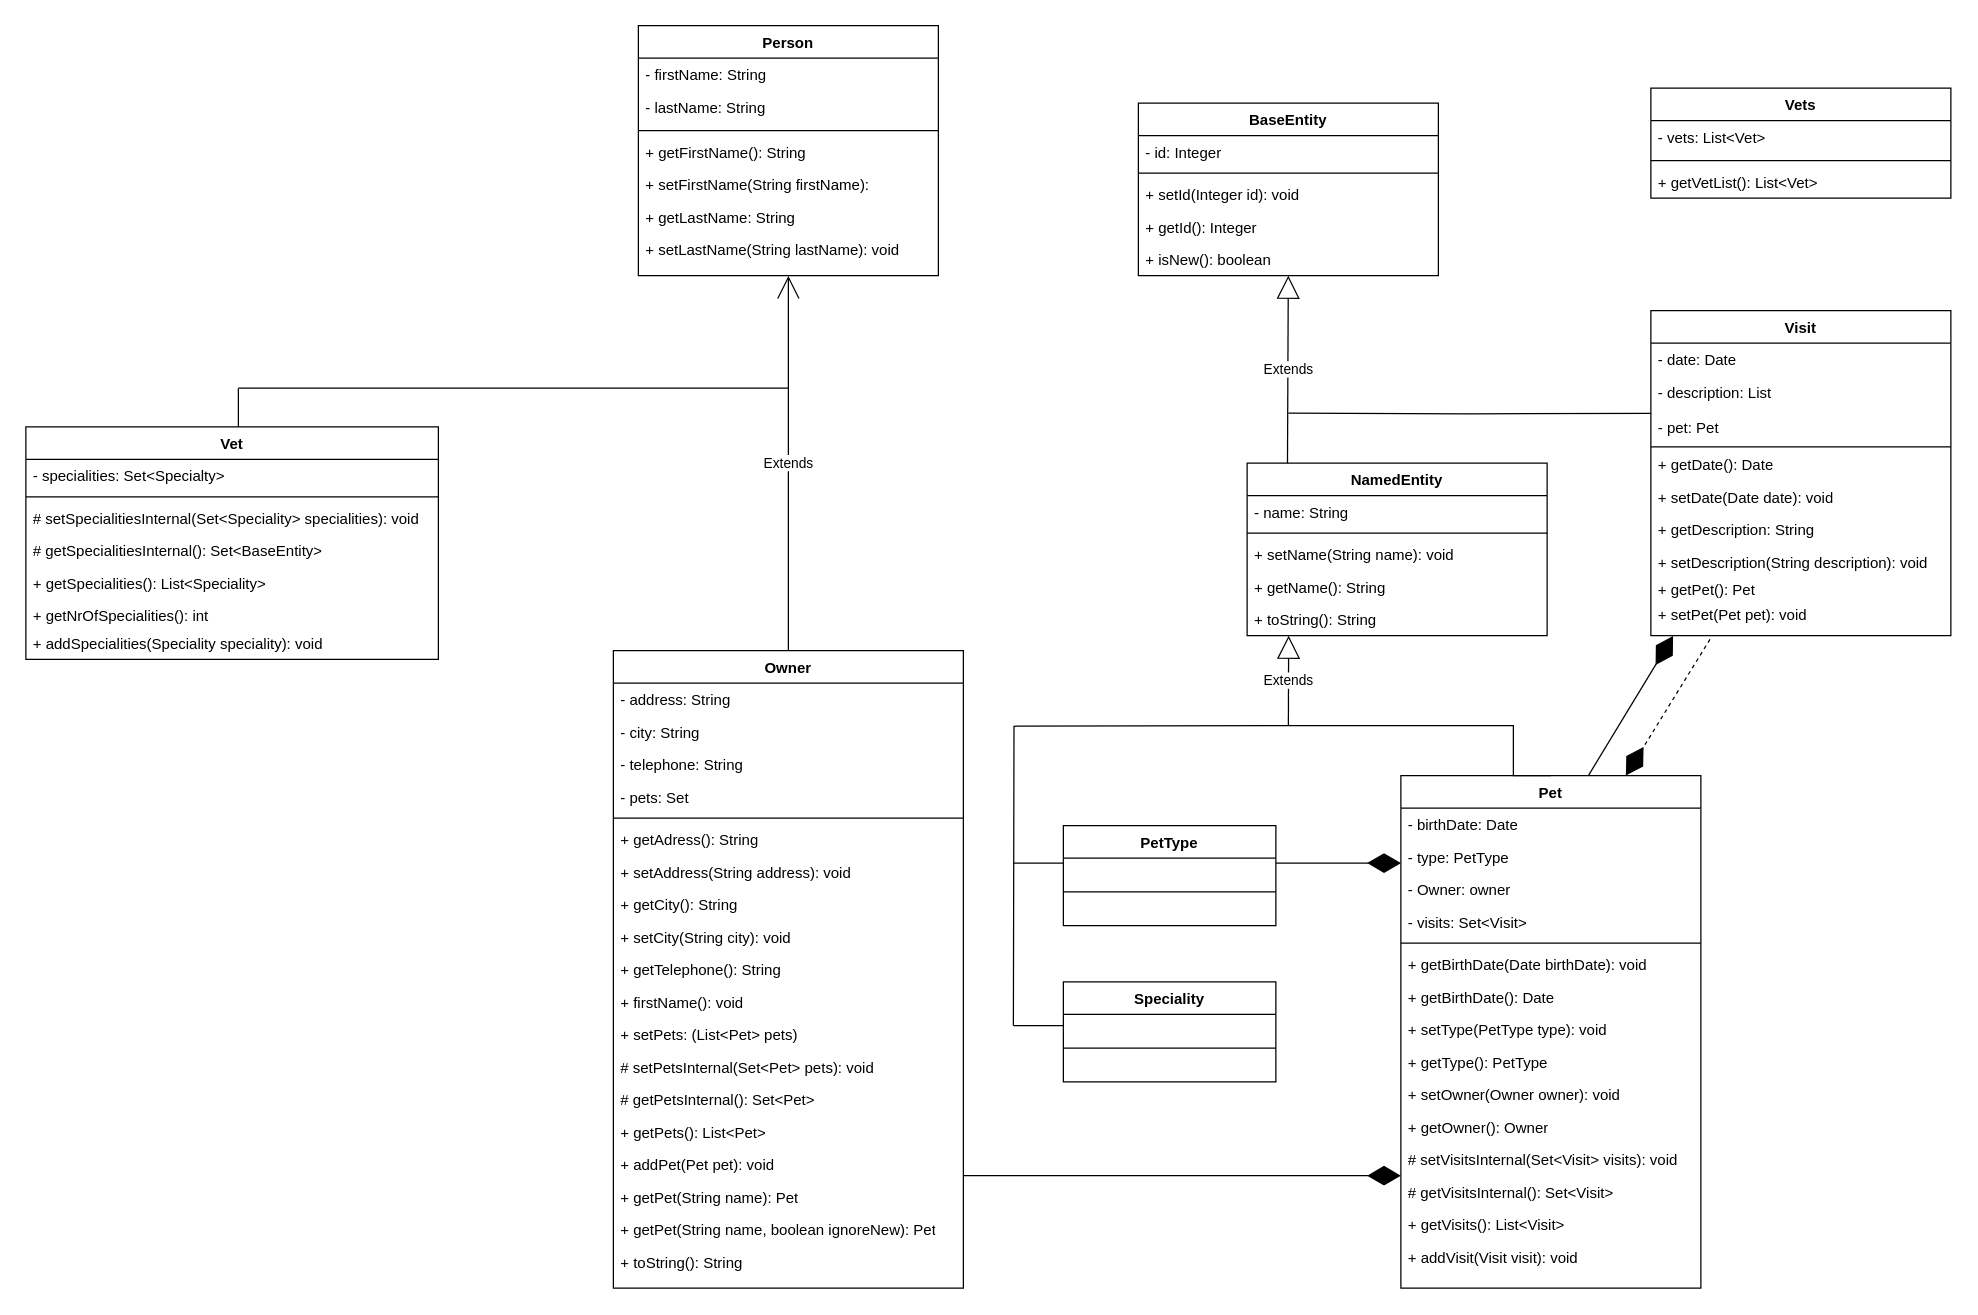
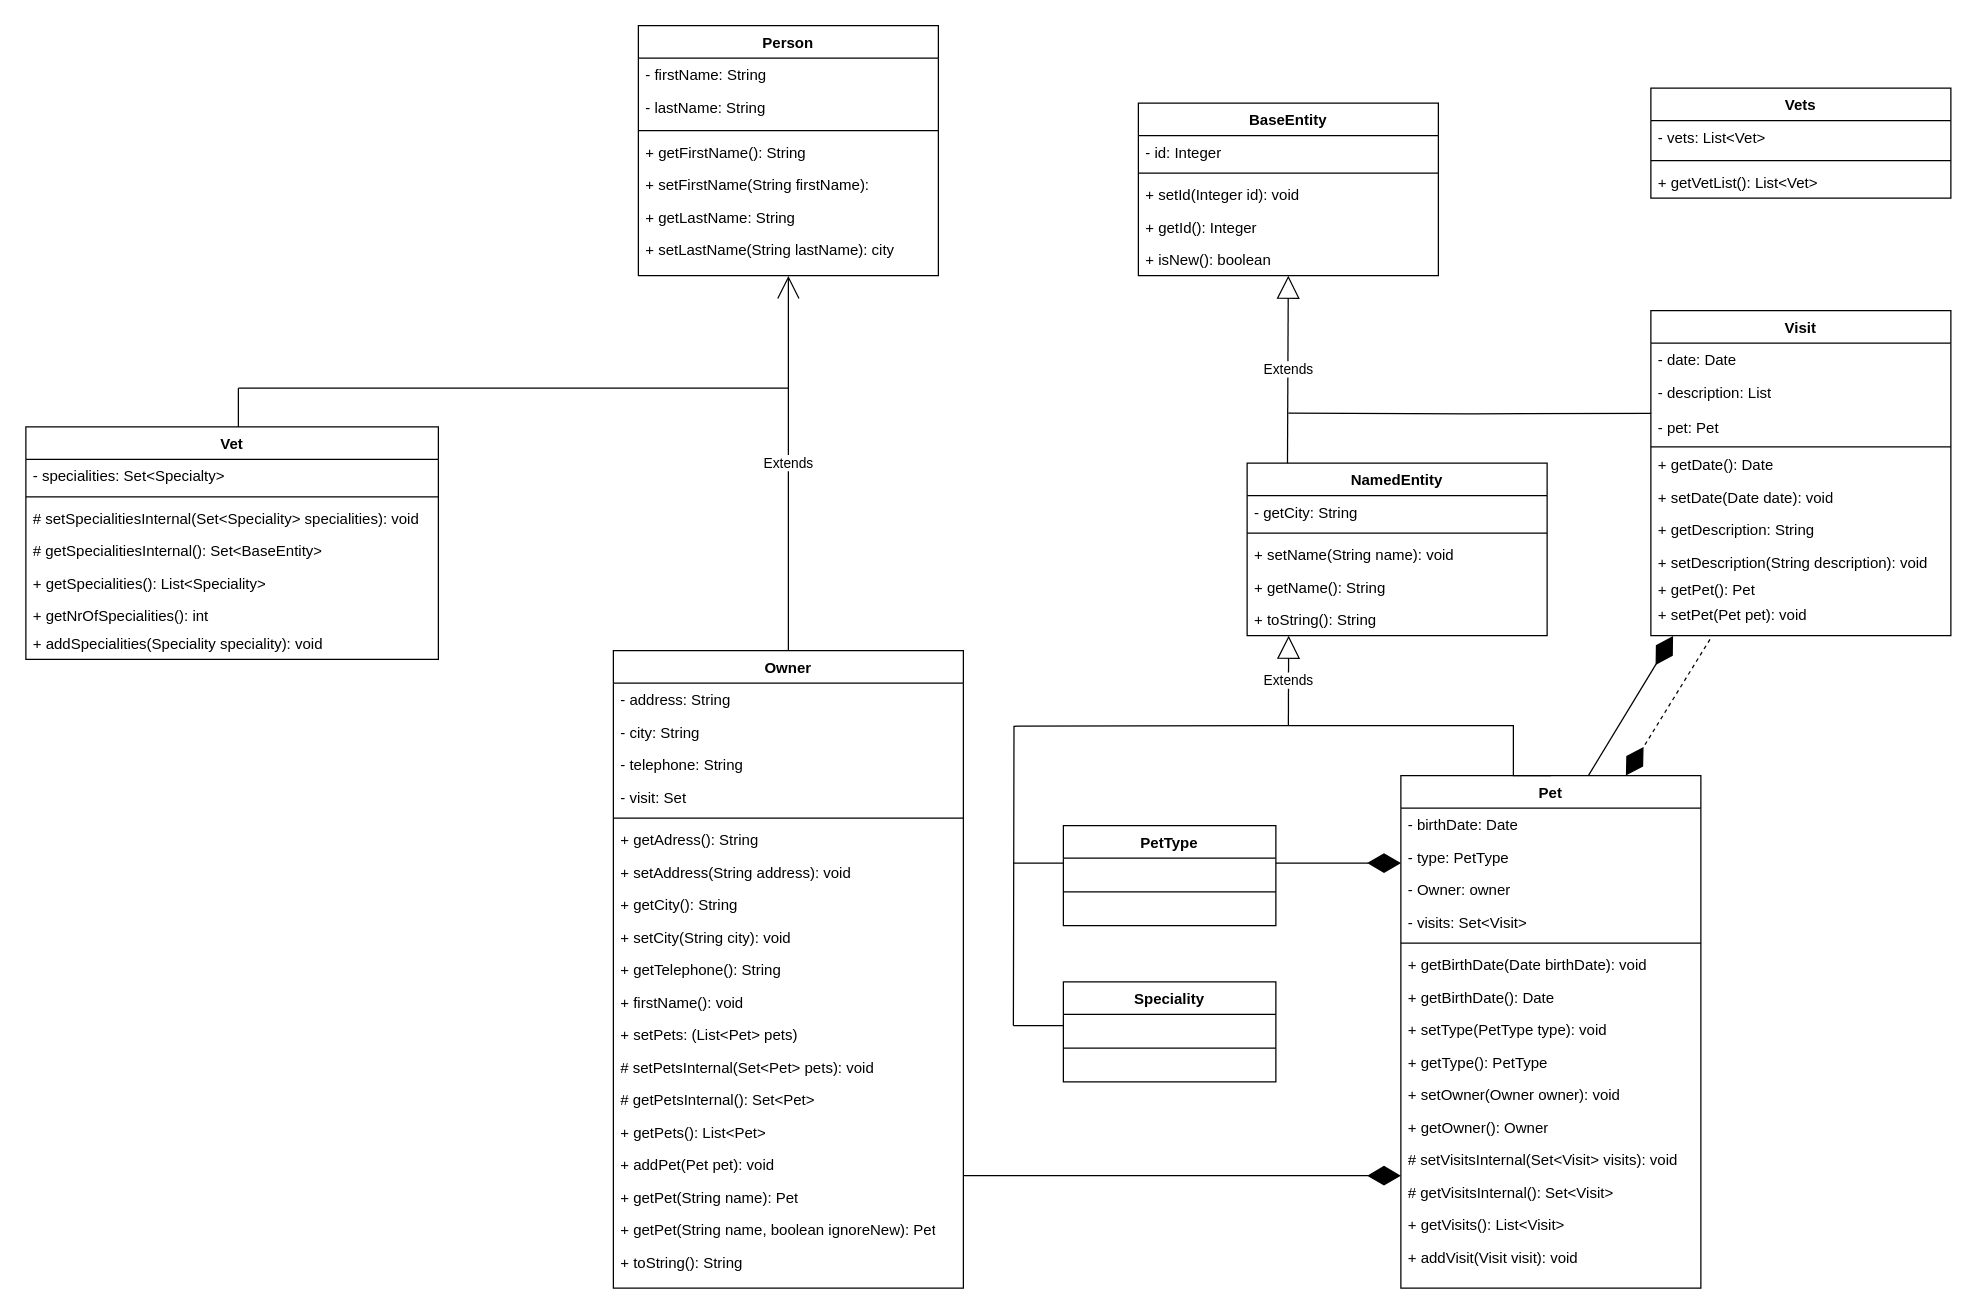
(783, 251) -> (783, 251)
(1305, 513) -> (1316, 513)
(661, 798) -> (661, 798)
